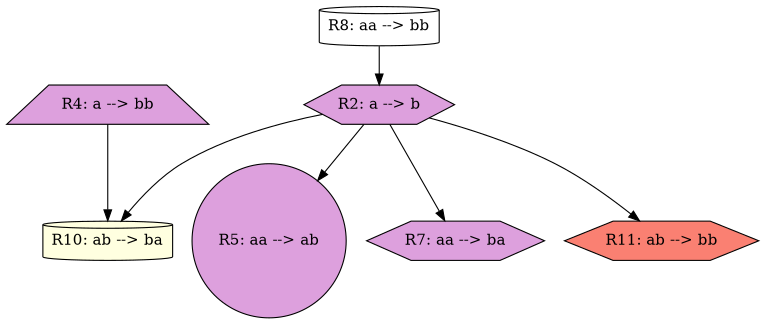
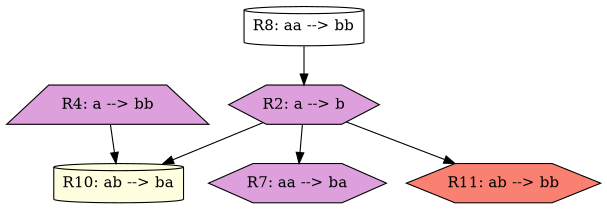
(269, 241) -> none
